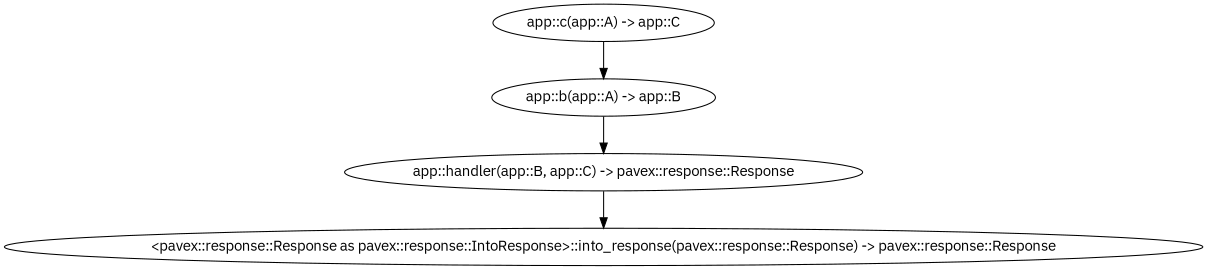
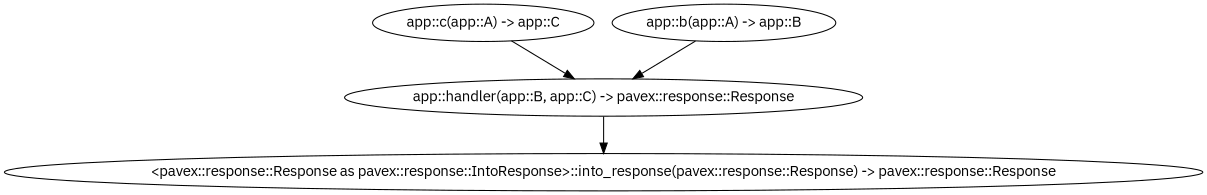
(604, 55) -> (538, 57)
